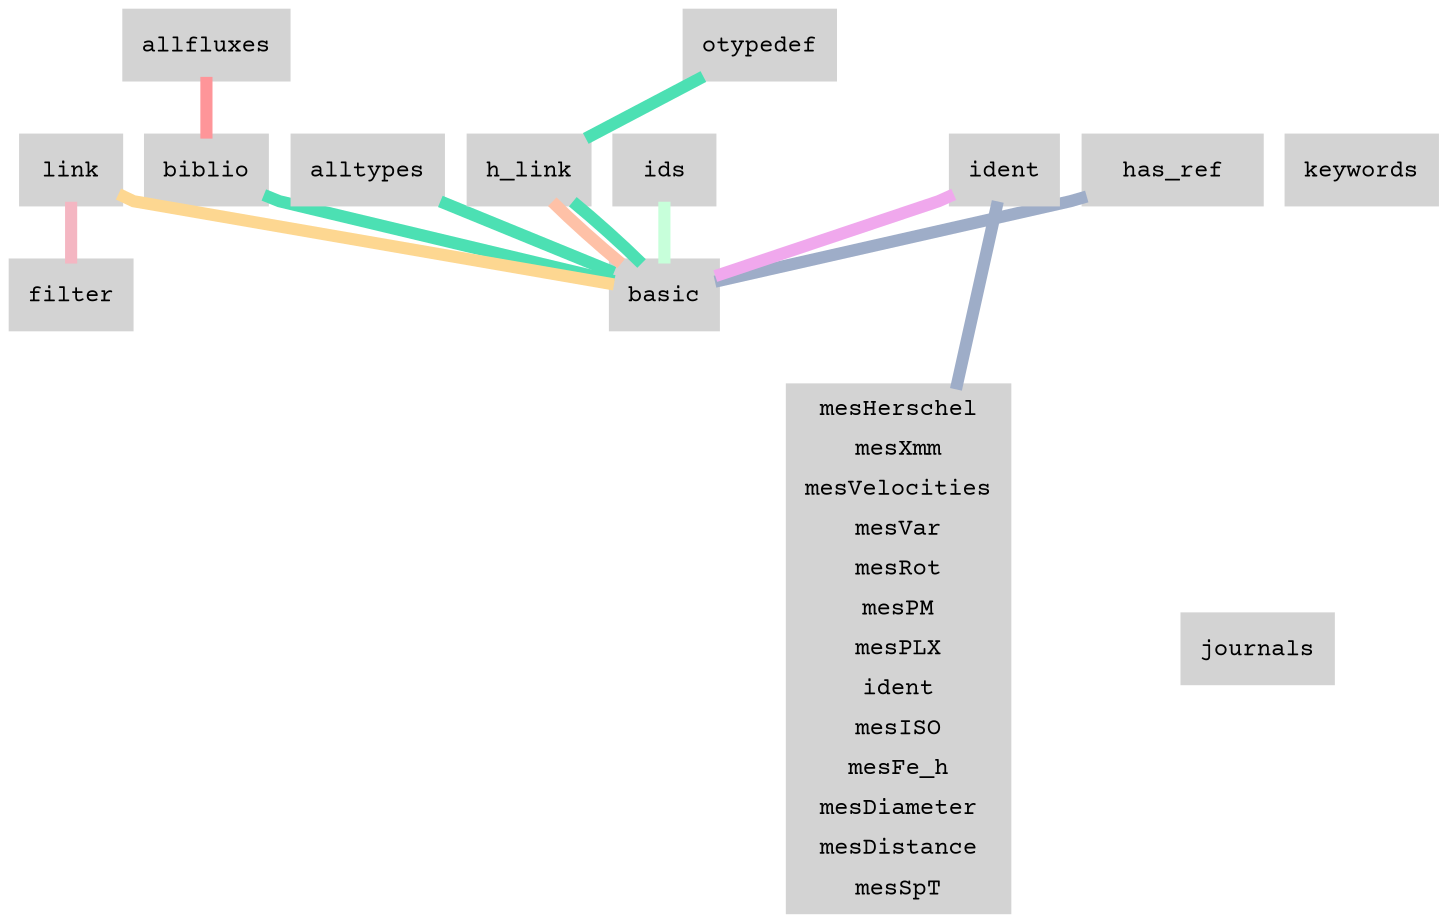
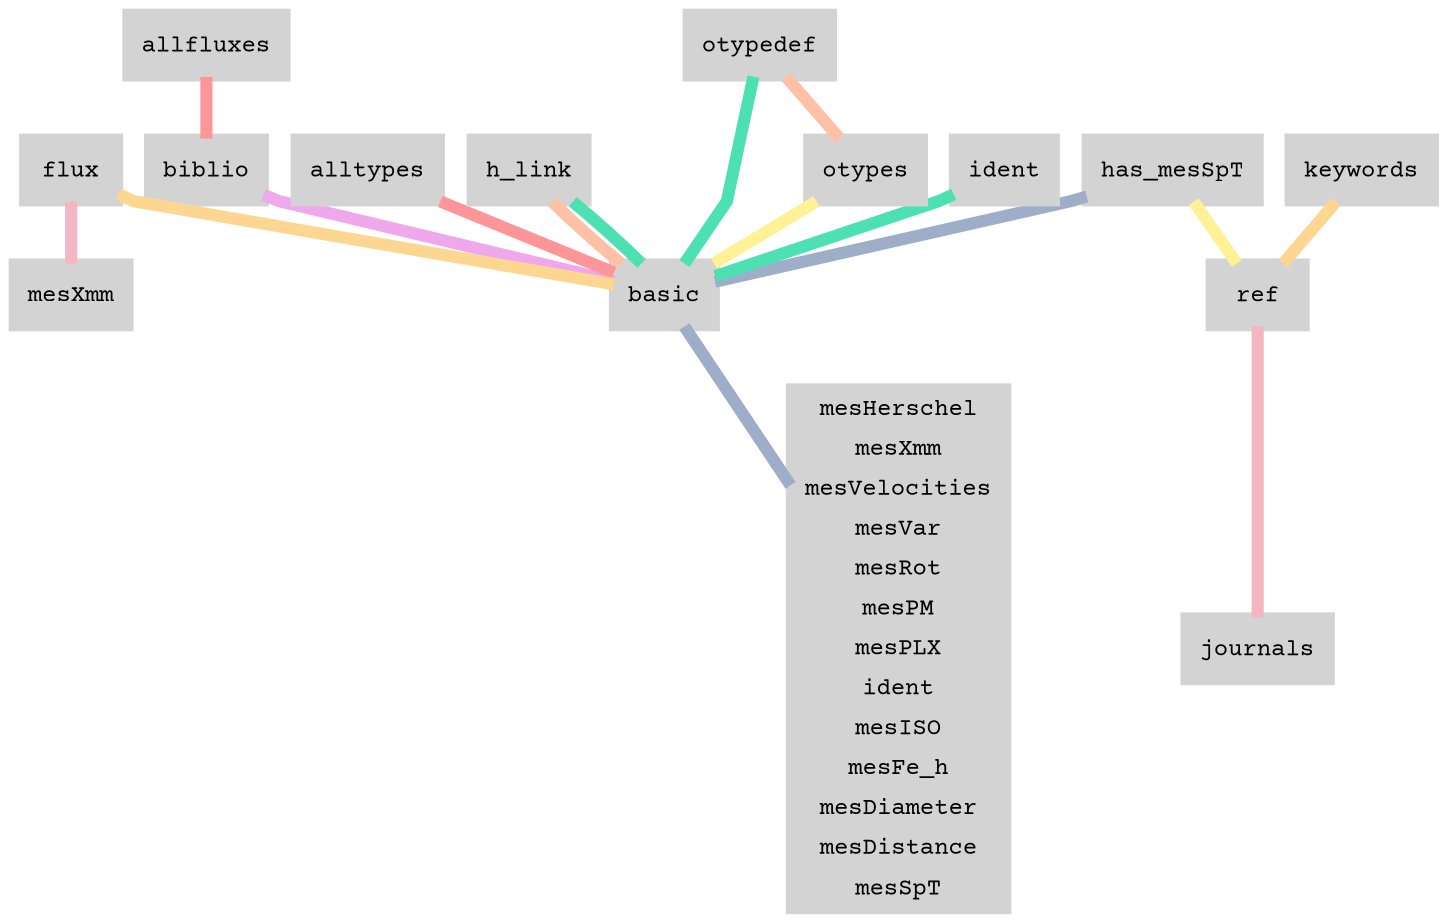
(645, 107) -> (732, 176)
(71, 170) -> (71, 170)
(664, 170) -> none
none -> (866, 170)
(1173, 170) -> (1173, 170)
(835, 236) -> (835, 236)
(527, 237) -> (527, 237)
(439, 239) -> (439, 239)
(71, 295) -> (71, 295)
(977, 295) -> (737, 406)
none -> (1258, 295)
